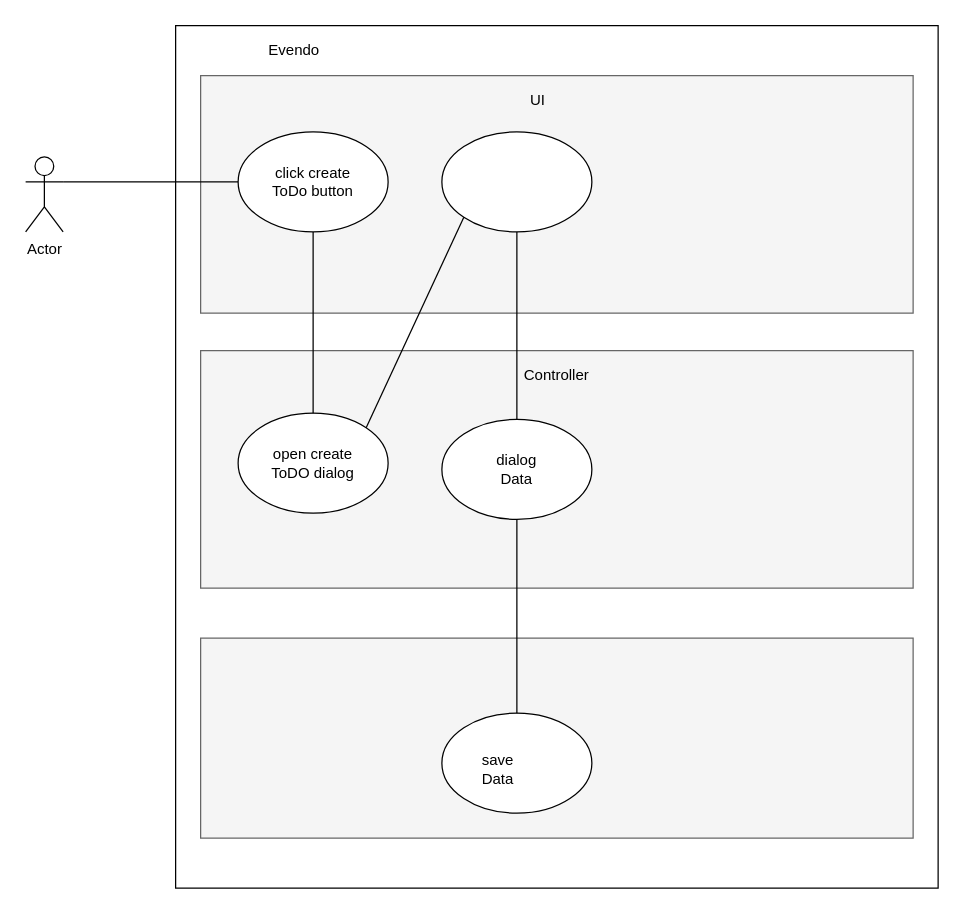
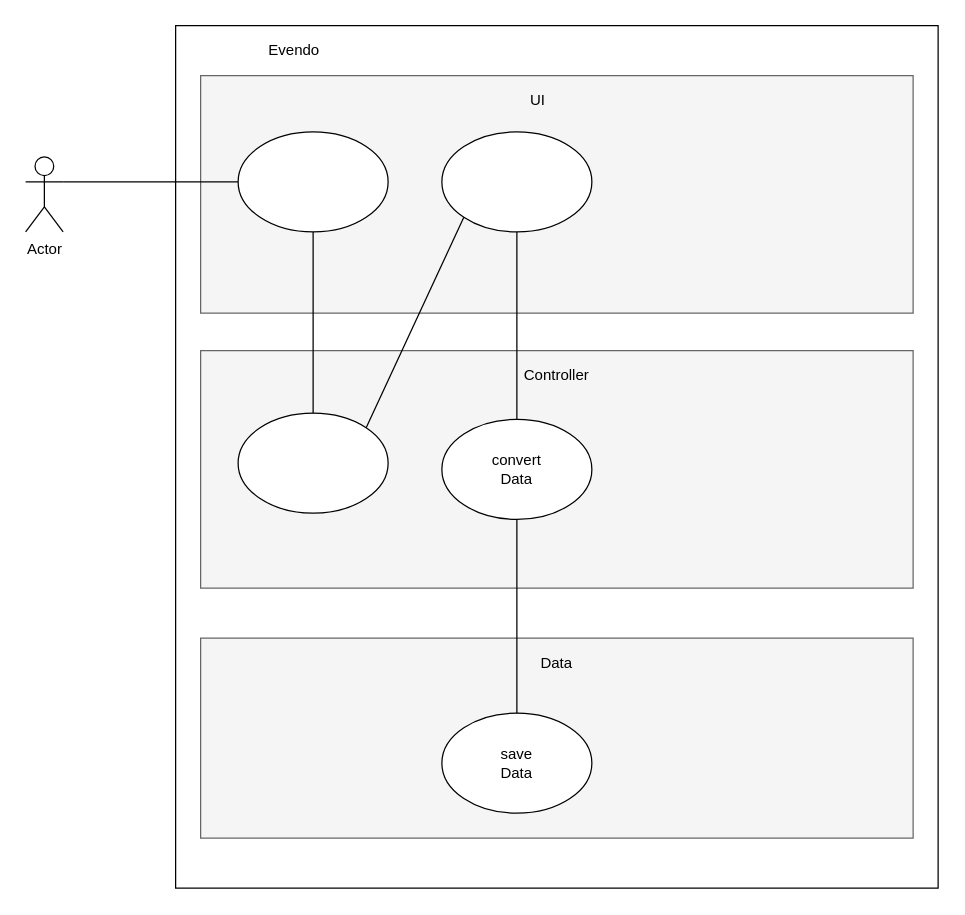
(313, 182) -> none
(313, 463) -> none
(517, 469) -> (517, 469)
none -> (557, 663)
(498, 769) -> (517, 763)
